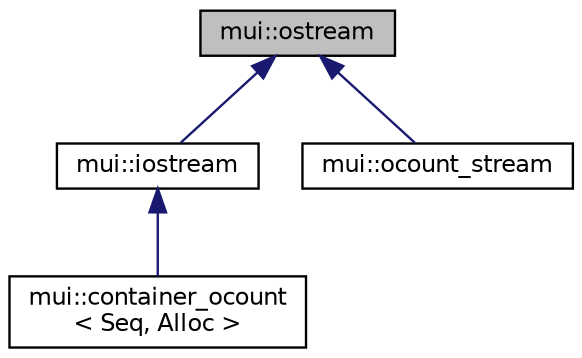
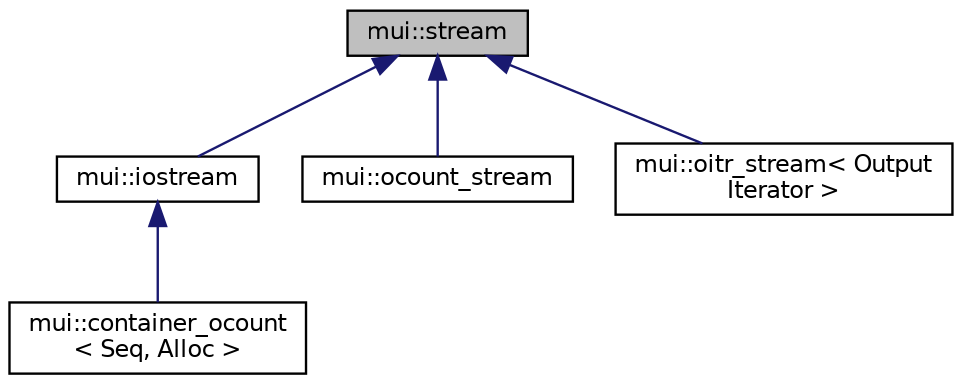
(298, 33) -> (438, 33)
none -> (784, 179)
